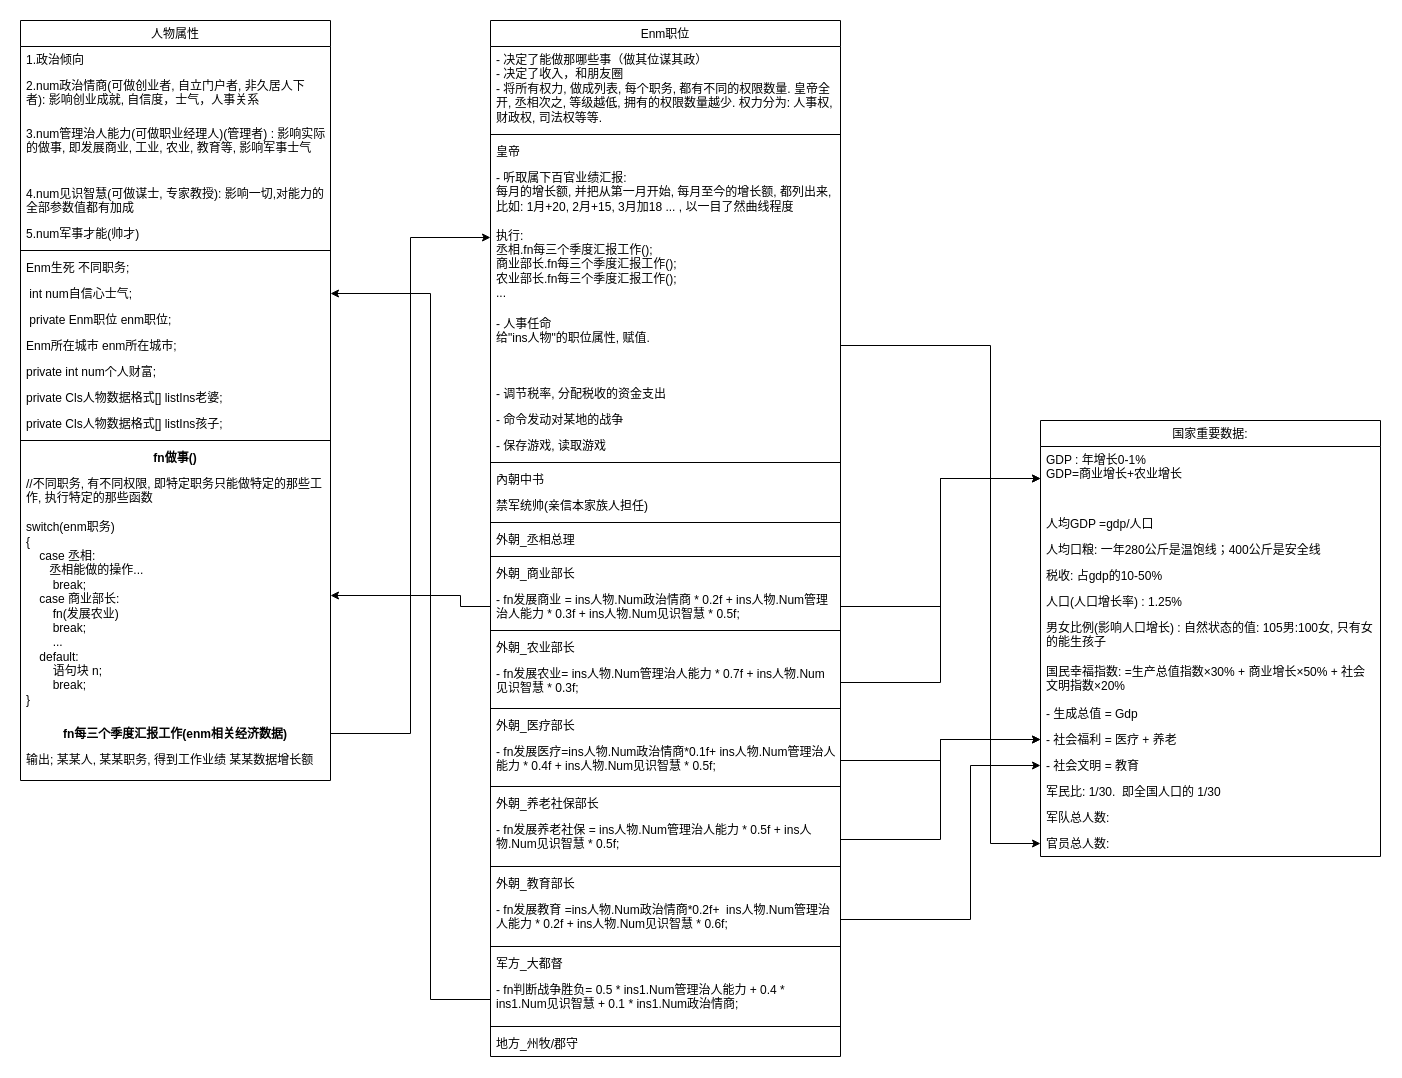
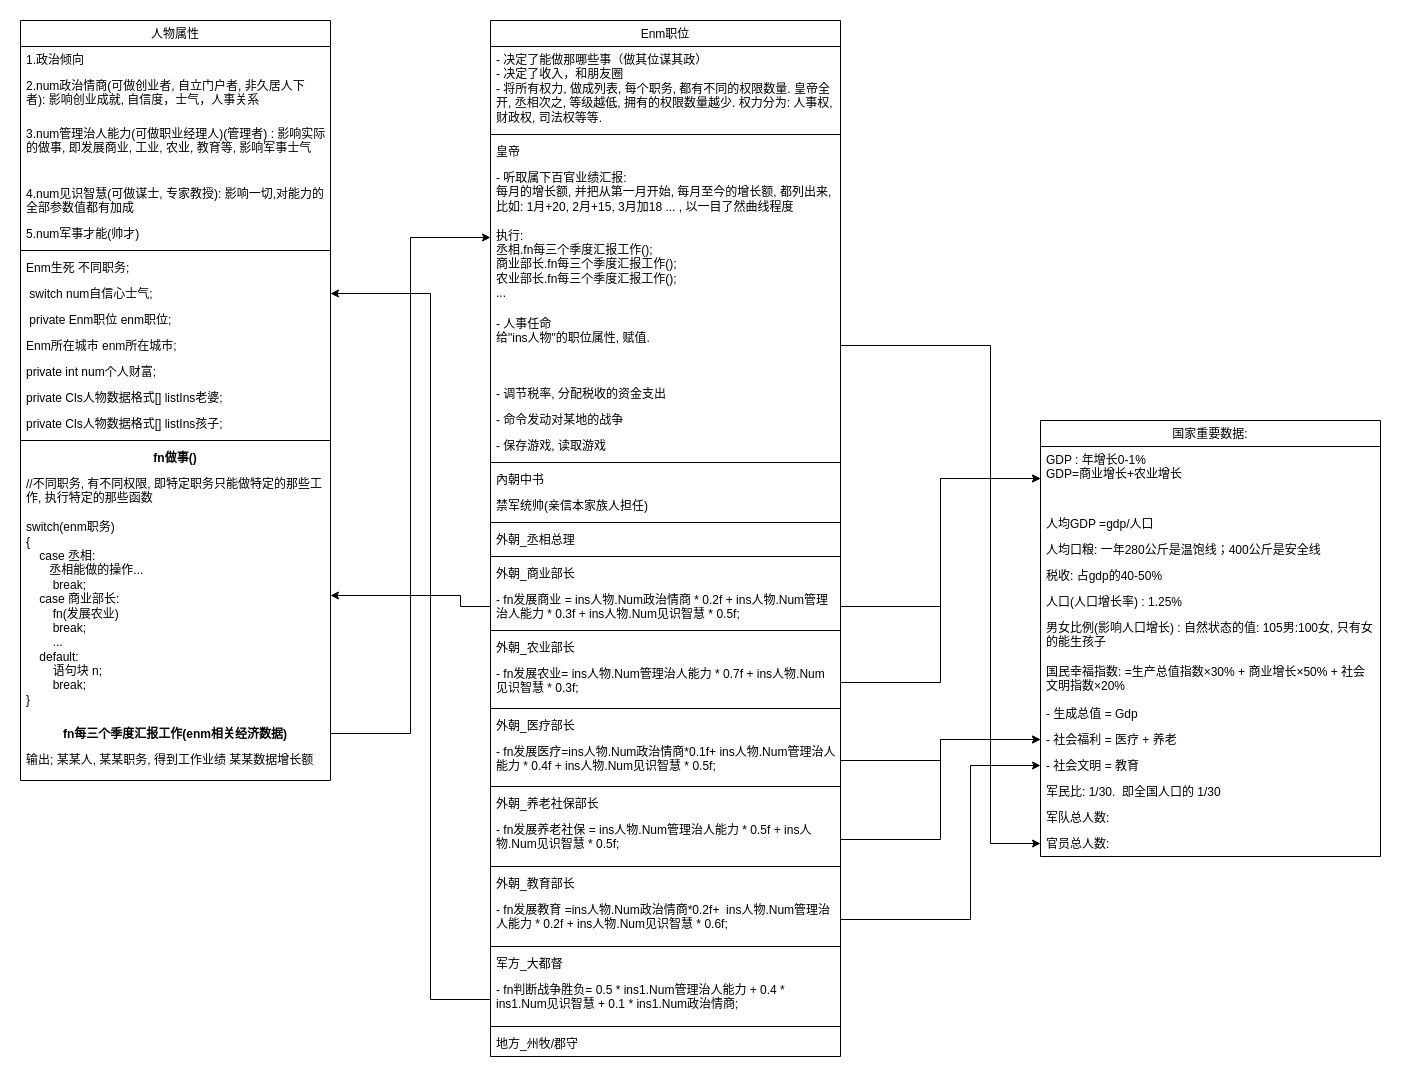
(78, 294) -> (88, 294)
(1104, 576) -> (1104, 576)
